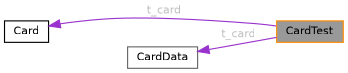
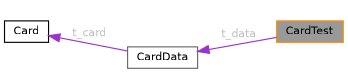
(168, 19) -> (93, 44)
(237, 34) -> (237, 34)
